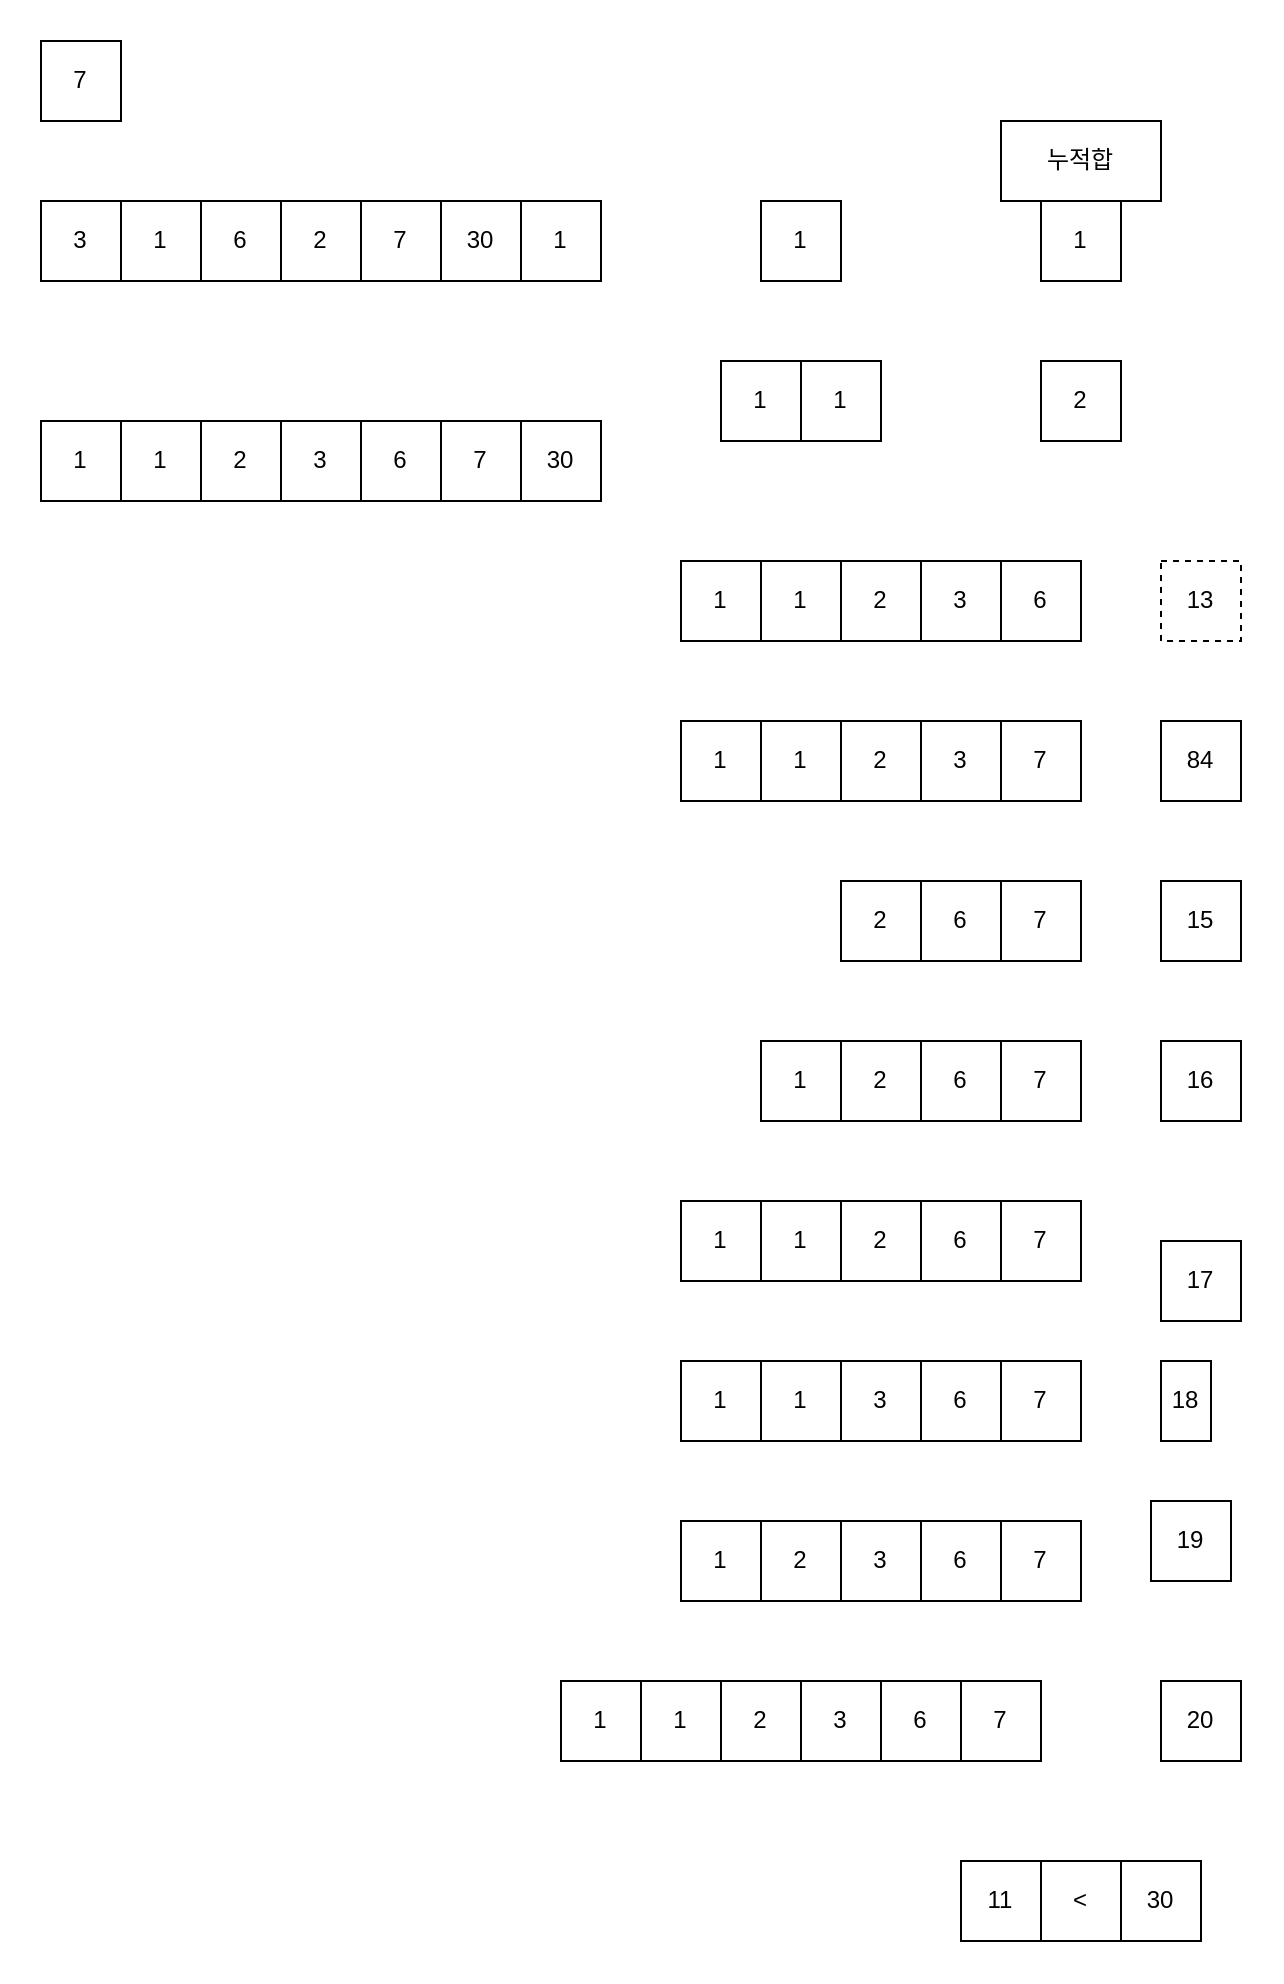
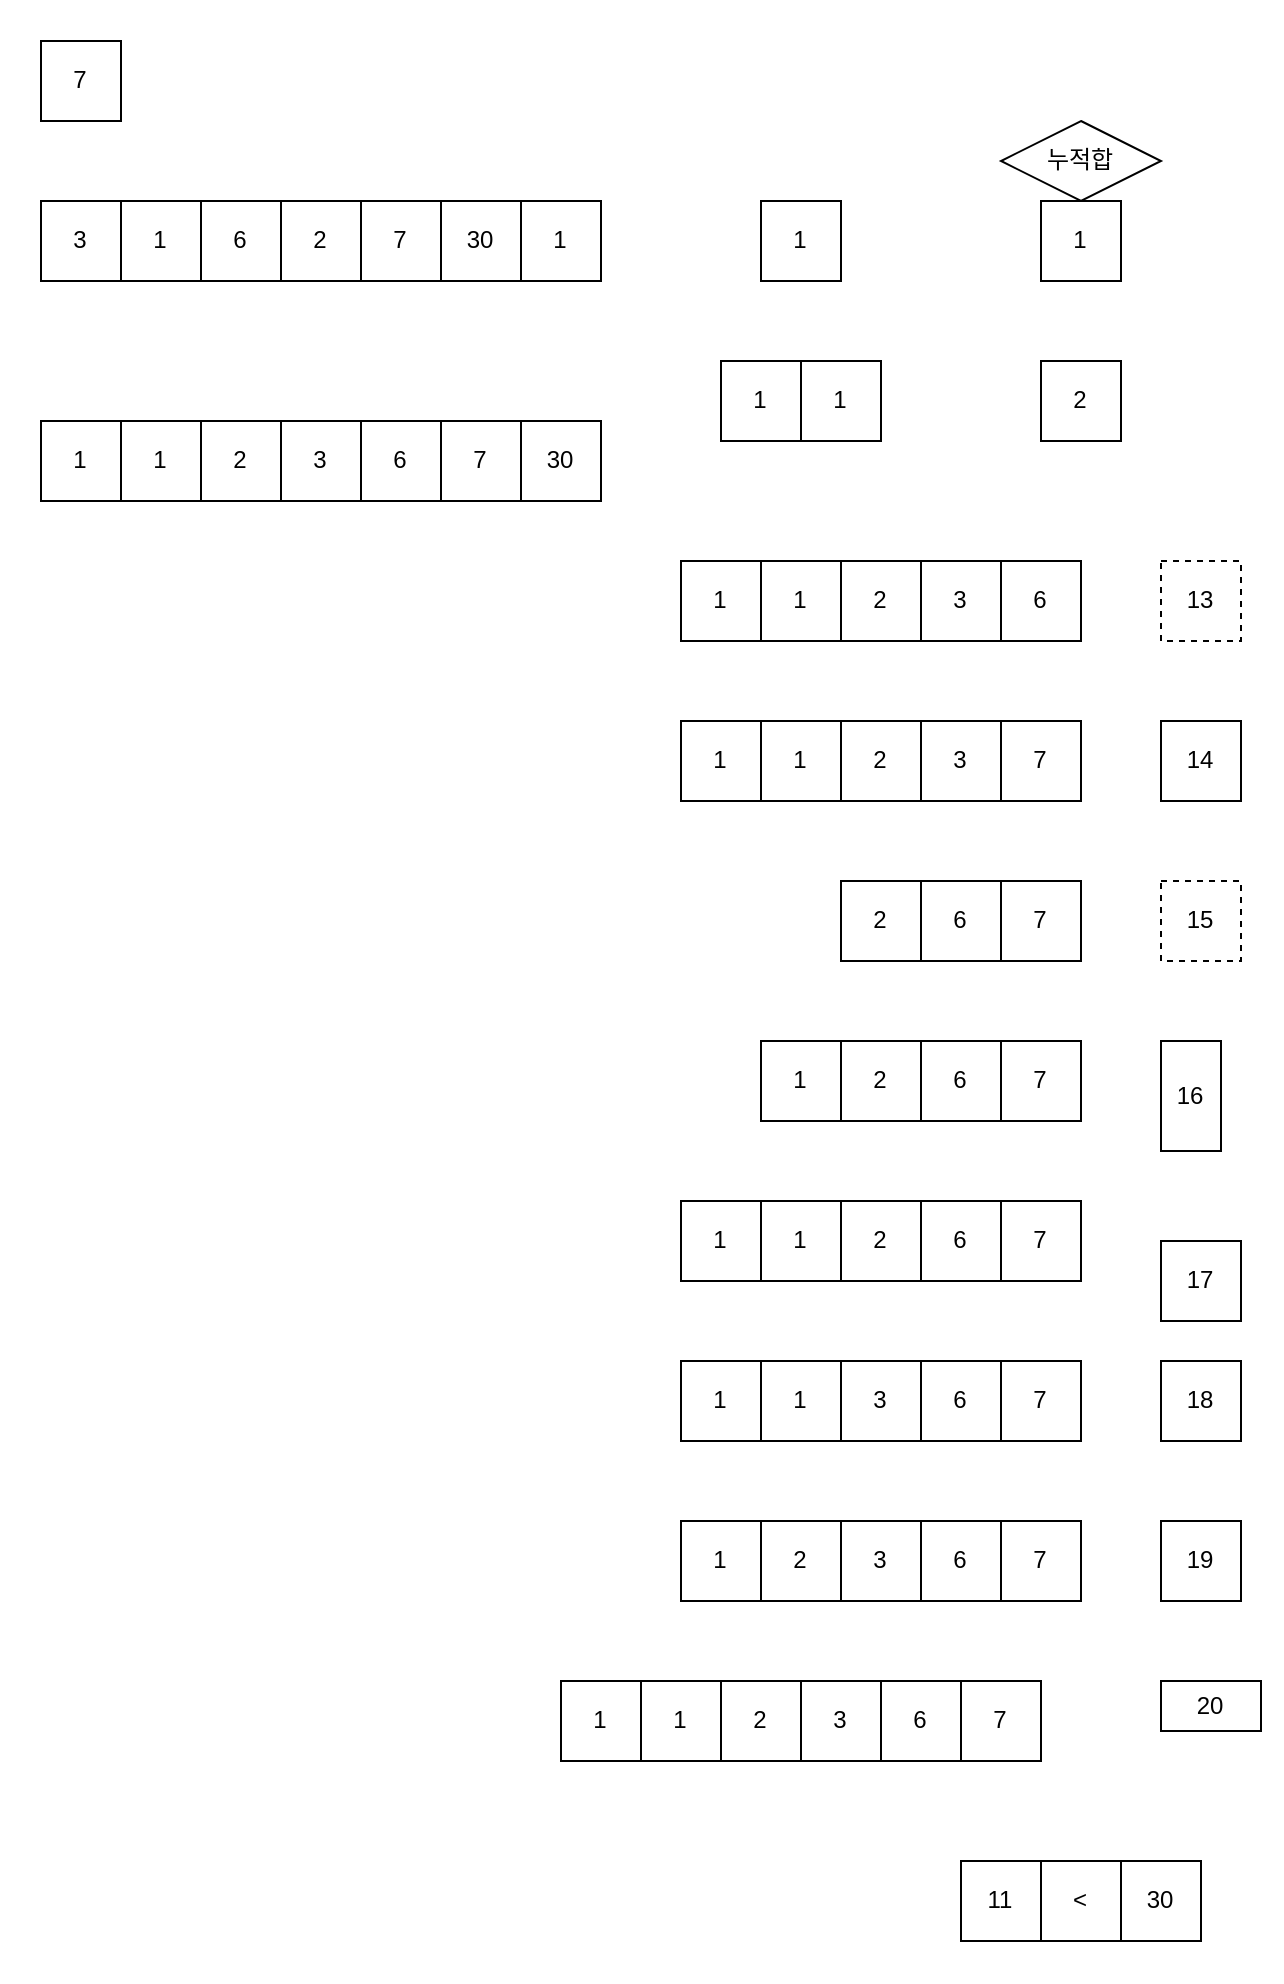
(1081, 161) -> (1081, 161)
(1201, 761) -> (1201, 761)
(1201, 921) -> (1201, 921)
(1201, 1081) -> (1191, 1096)
(1186, 1401) -> (1201, 1401)
(1191, 1541) -> (1201, 1561)
(1201, 1721) -> (1211, 1706)
